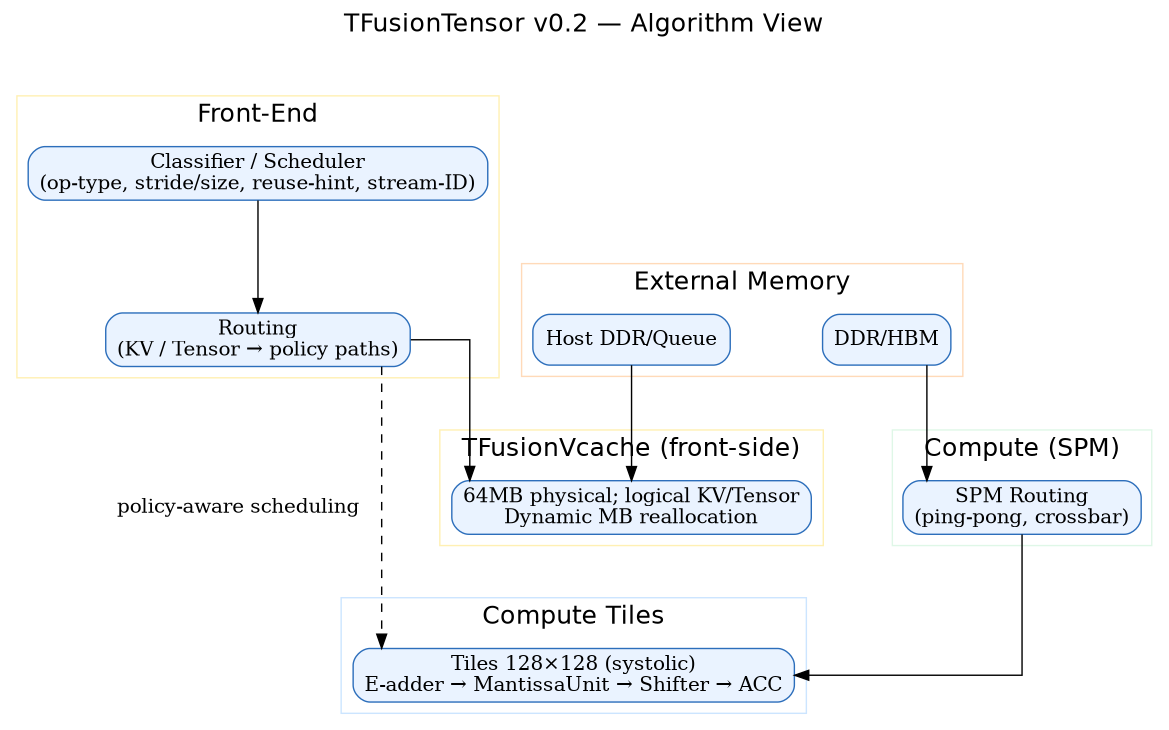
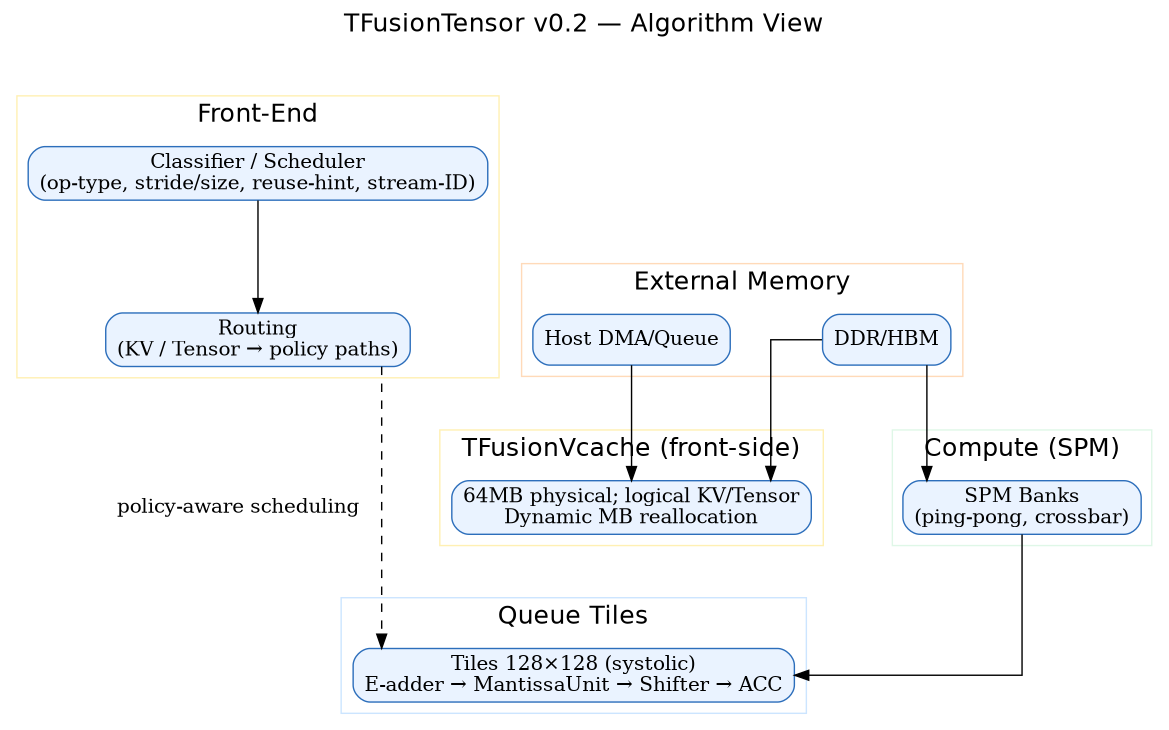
(632, 340) -> (632, 340)
(470, 369) -> (771, 386)
(1022, 508) -> (1022, 508)
(574, 617) -> (574, 617)
